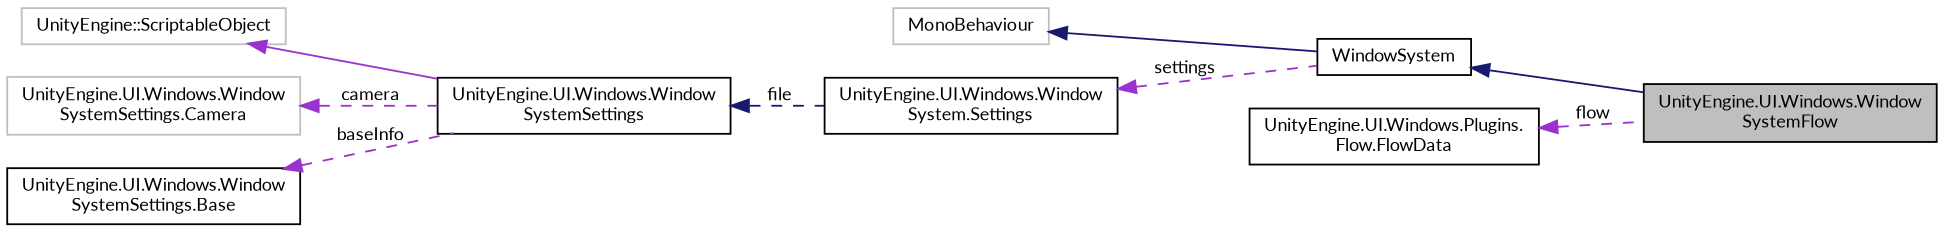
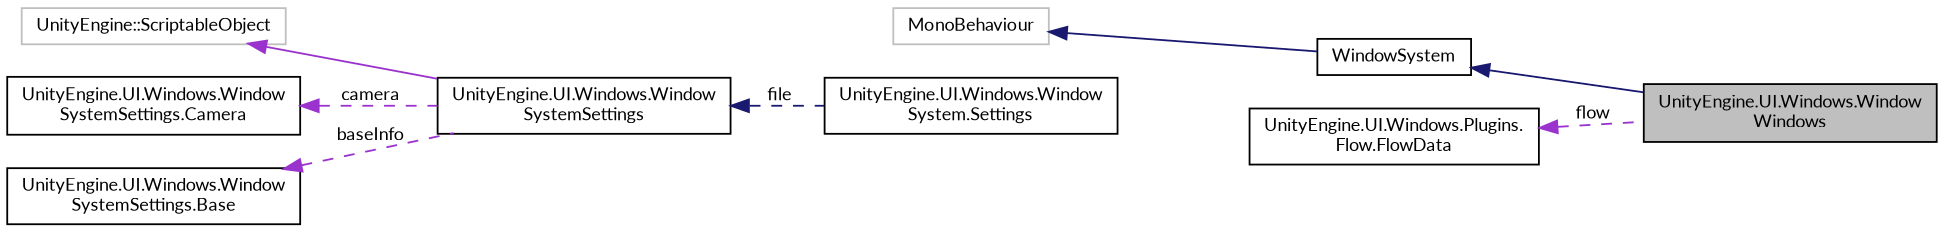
(1227, 76) -> none
(154, 106) -> (154, 106)
(1790, 113) -> (1790, 113)
